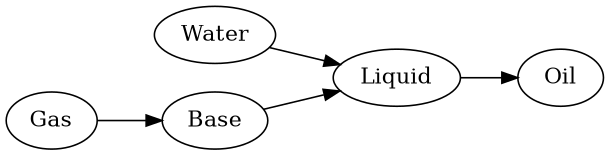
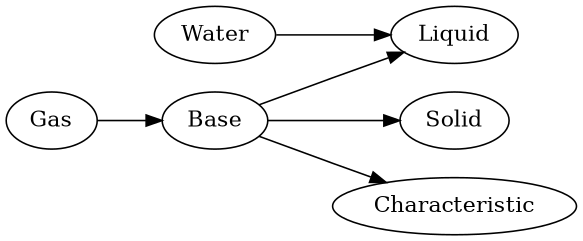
(561, 78) -> none
none -> (455, 121)
none -> (455, 206)
